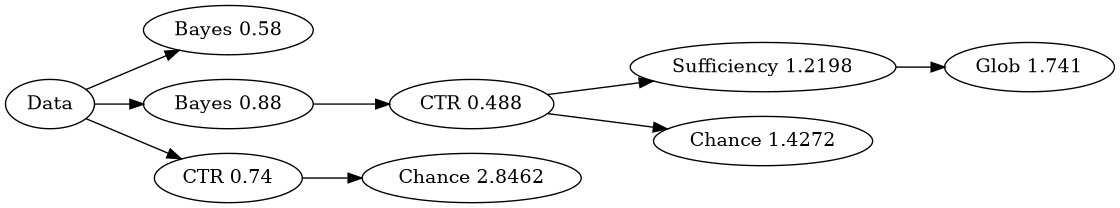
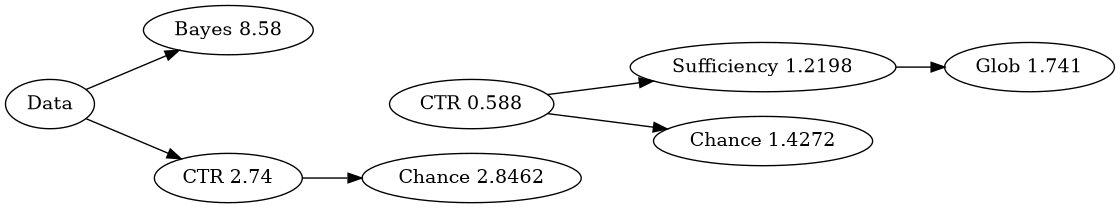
(228, 30) -> (228, 30)
(228, 104) -> none
(472, 104) -> (472, 104)
(228, 178) -> (228, 178)
